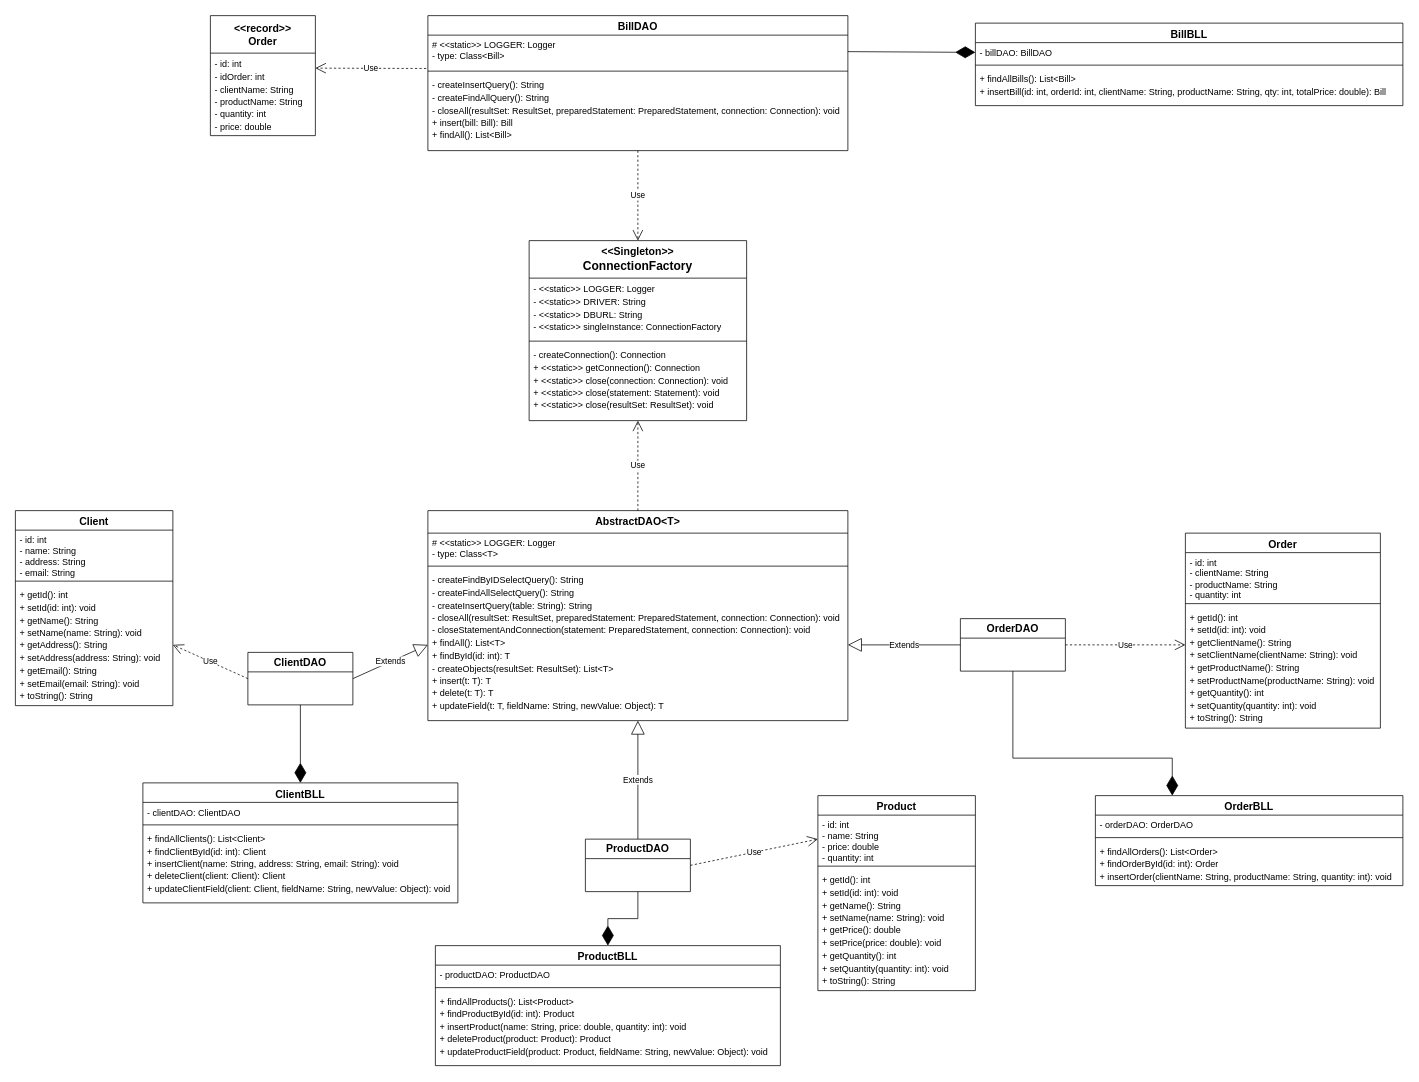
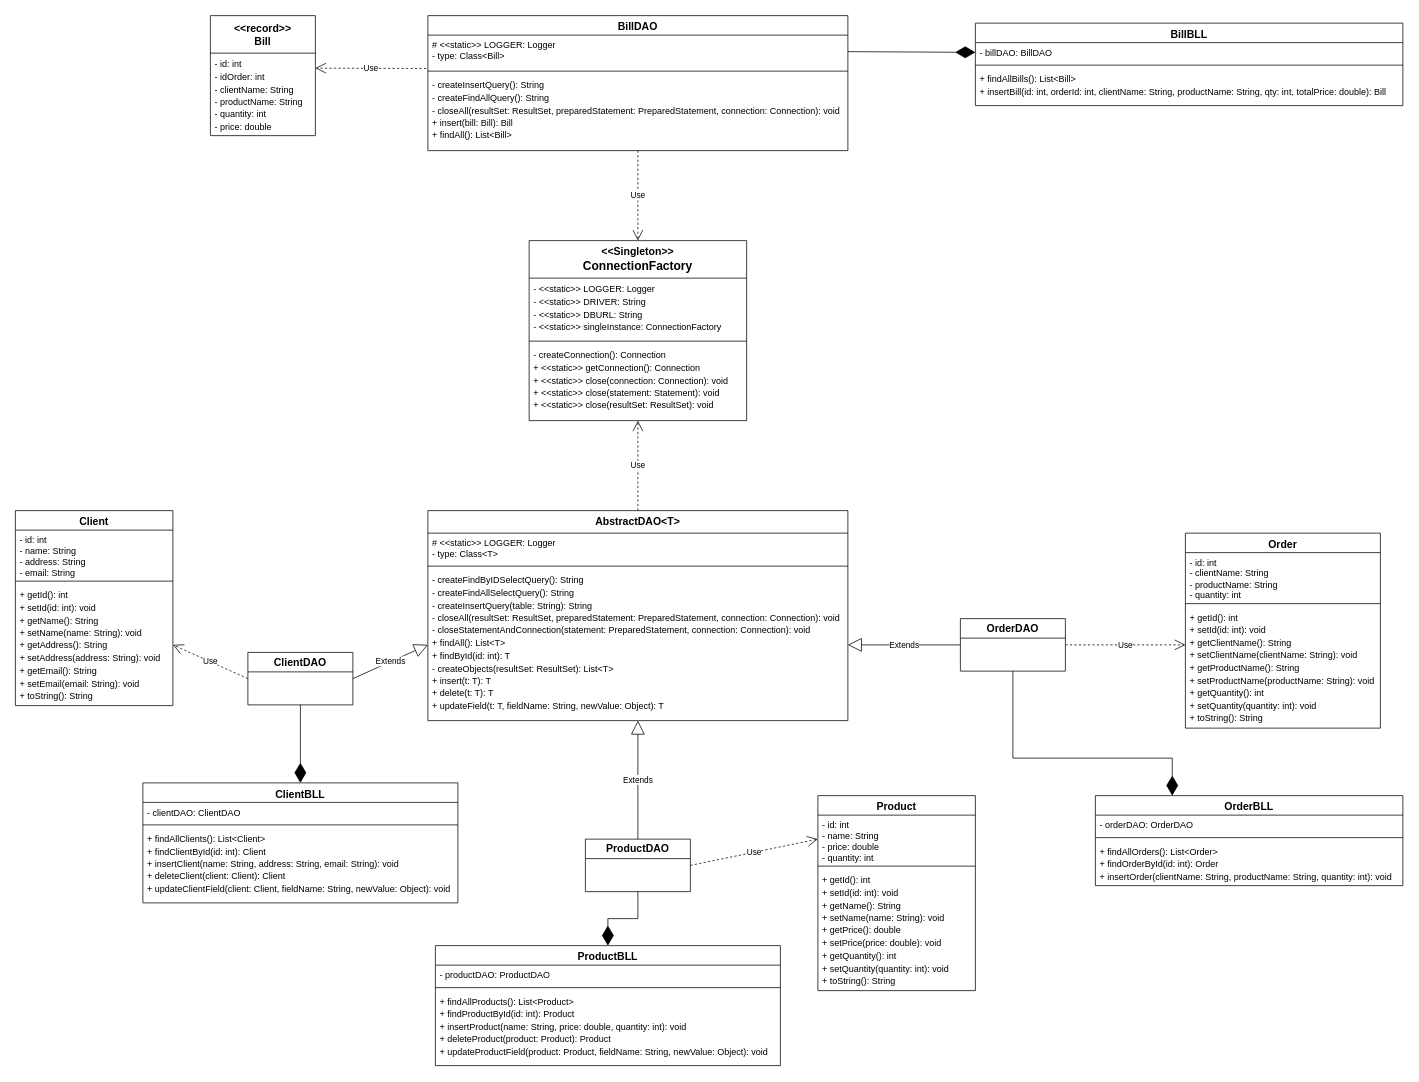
(263, 34) -> (263, 34)
